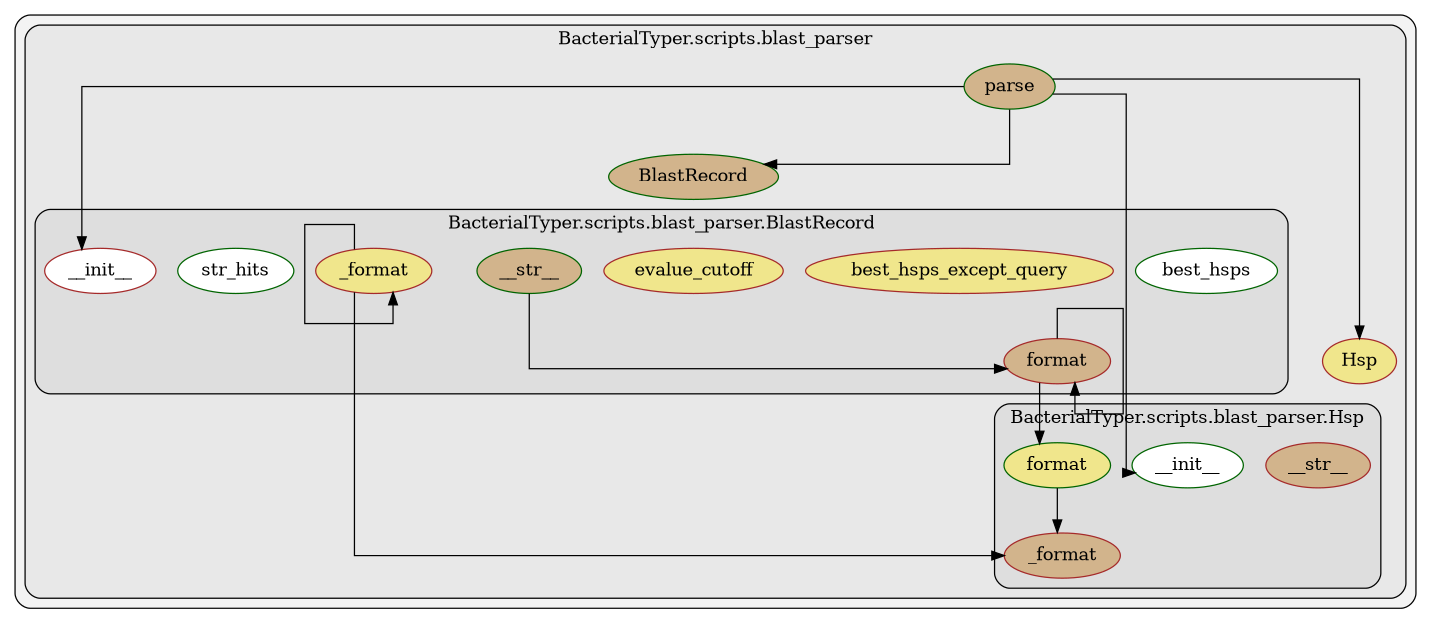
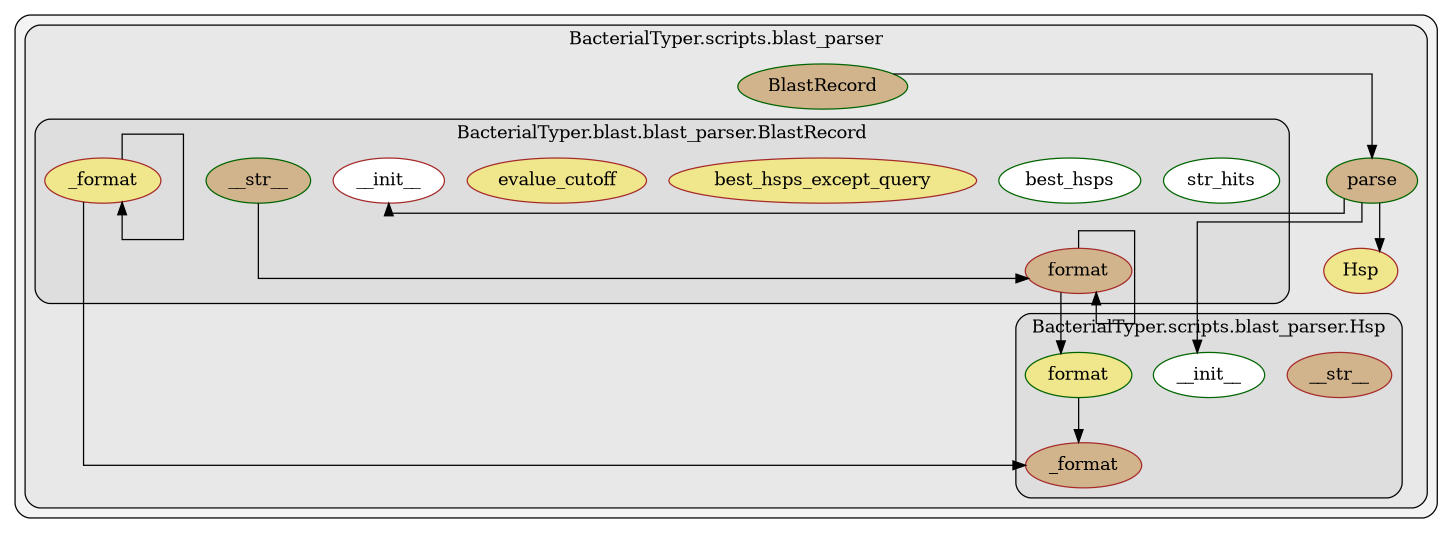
(921, 164) -> (1168, 74)
(662, 224) -> (662, 134)
